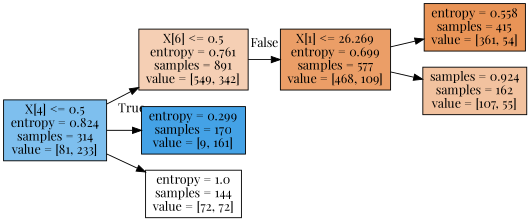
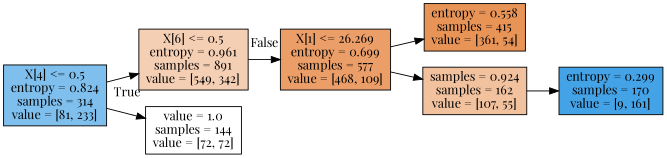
(194, 60) -> (194, 60)
(120, 130) -> (538, 91)
(194, 194) -> (194, 130)
